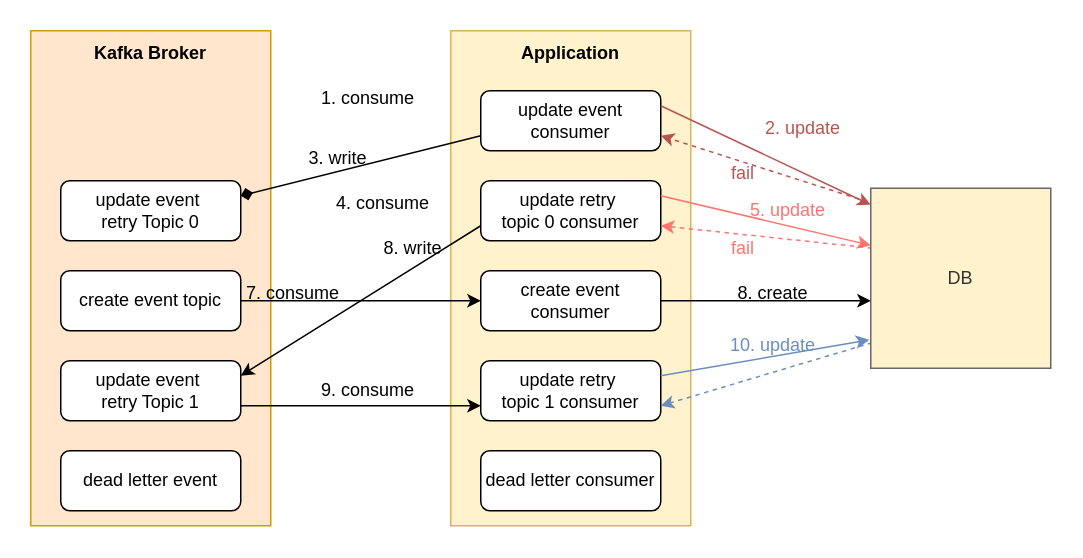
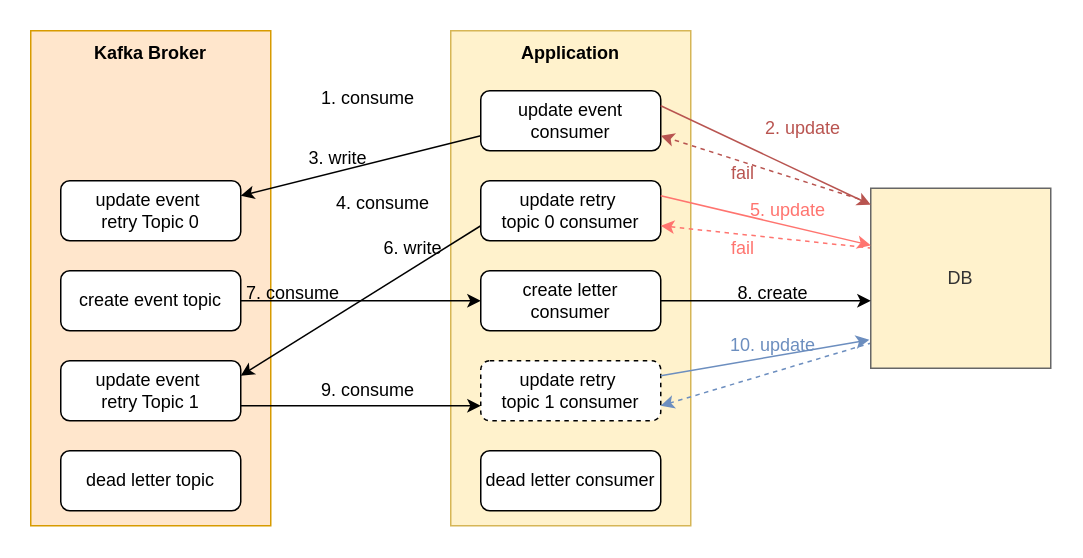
(253, 193) -> (252, 193)
(413, 248) -> (413, 248)
(571, 301) -> (571, 301)
(571, 391) -> (571, 391)
(151, 481) -> (151, 481)
